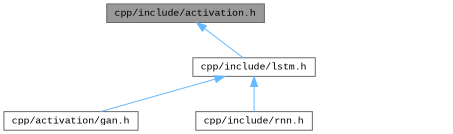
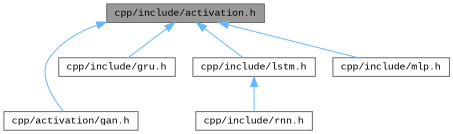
none -> (117, 67)
none -> (391, 67)
(158, 95) -> (49, 58)
